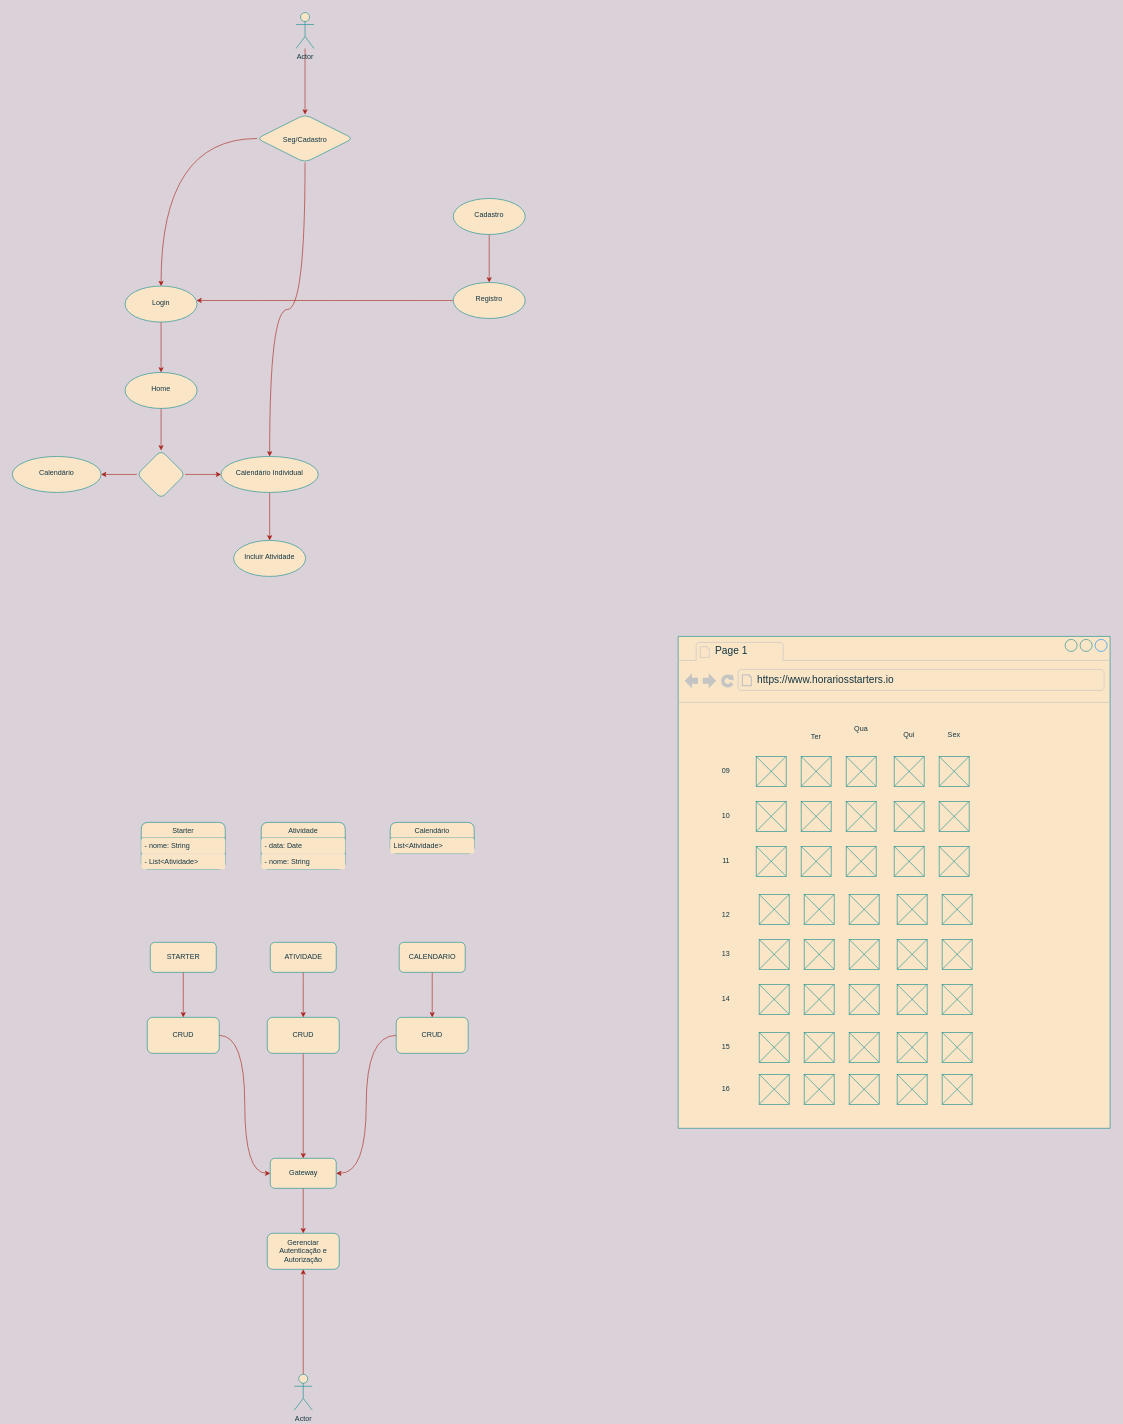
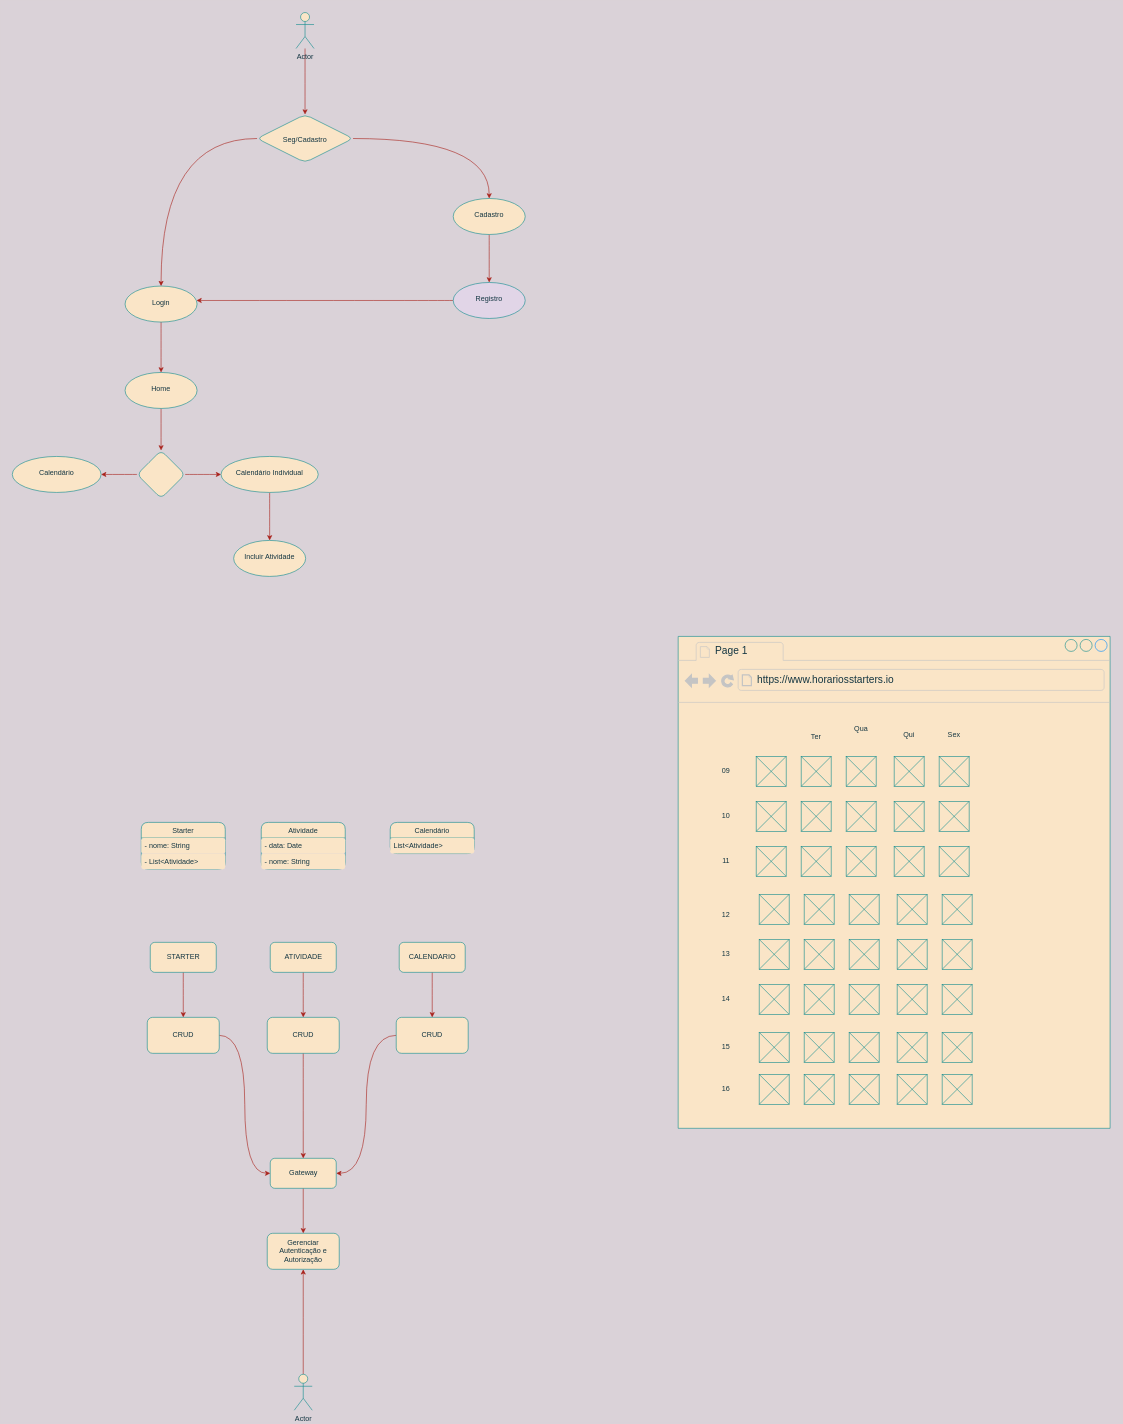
(489, 300) -> (489, 300)
(292, 306) -> (429, 145)
